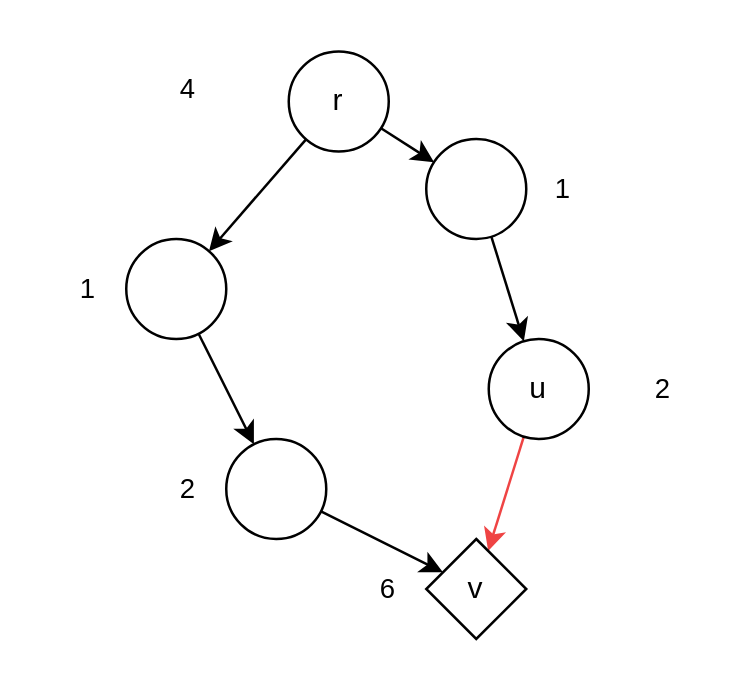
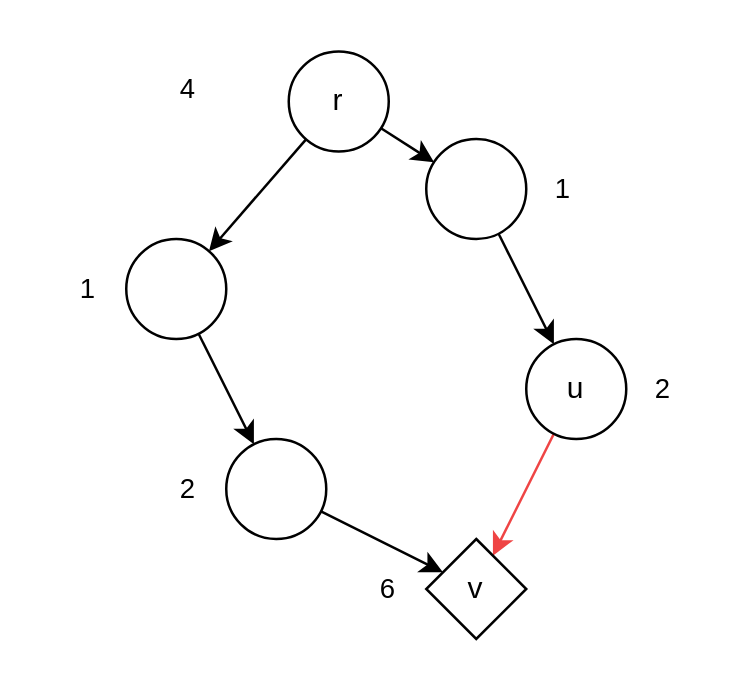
(539, 389) -> (576, 389)
